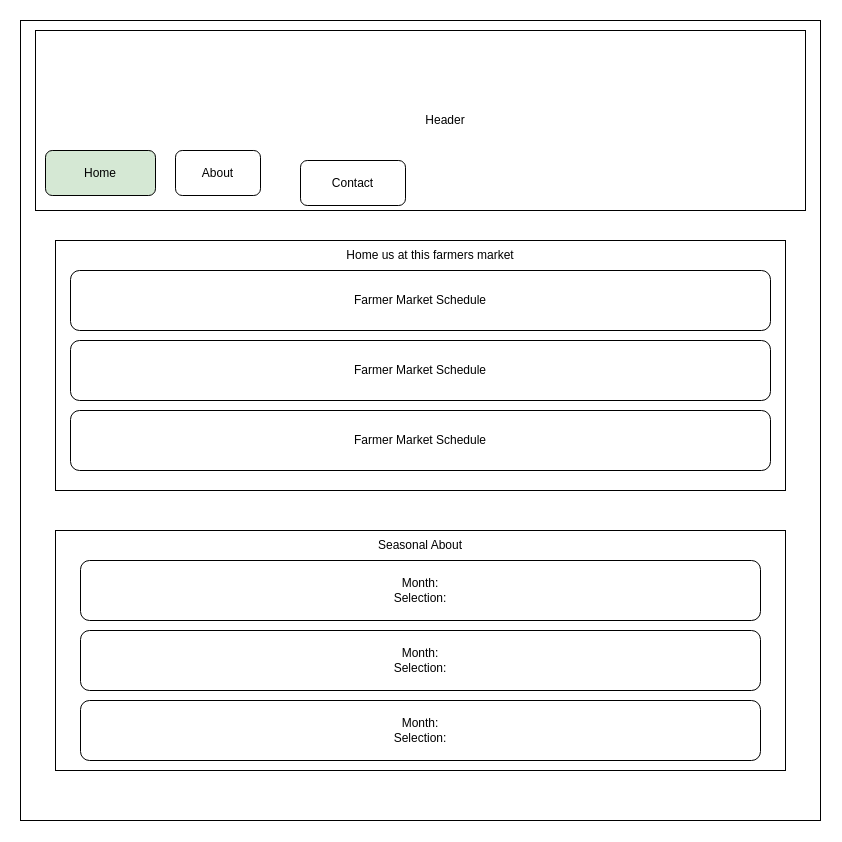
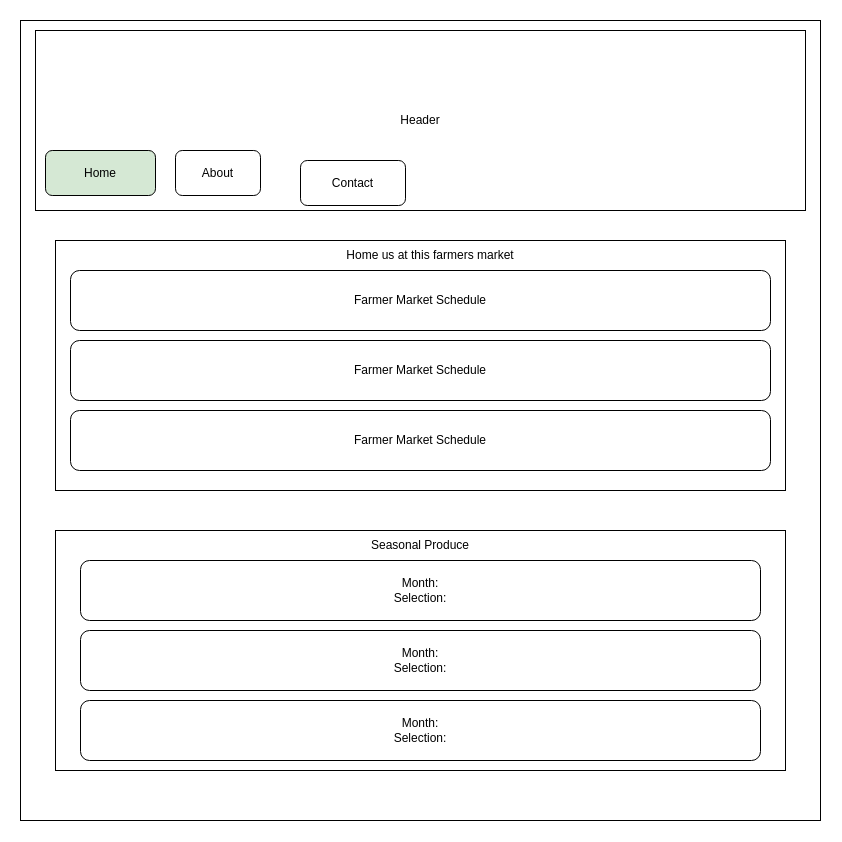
(446, 121) -> (421, 121)
(421, 546) -> (421, 546)
